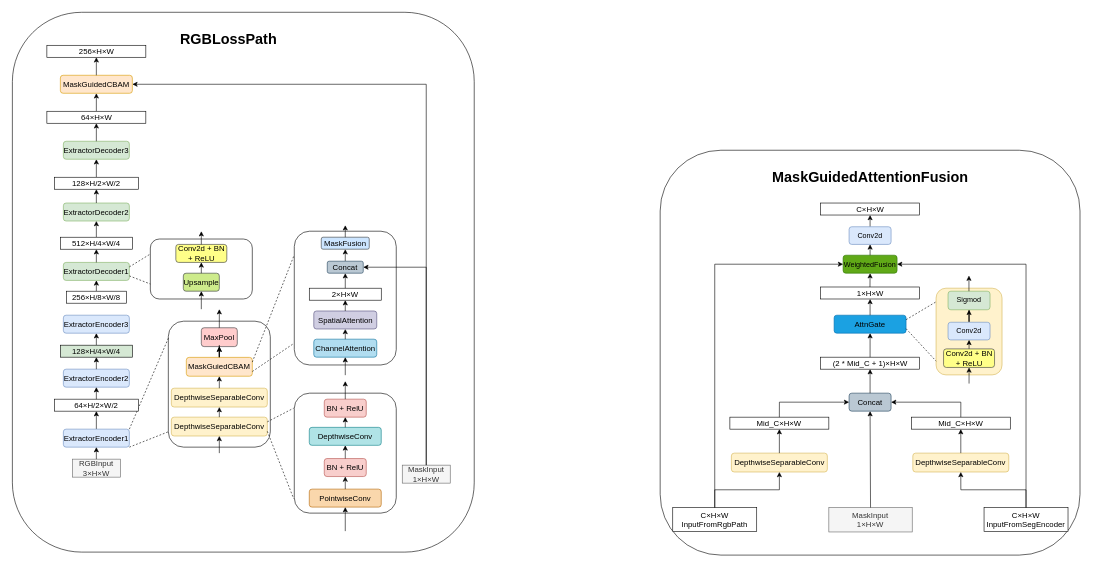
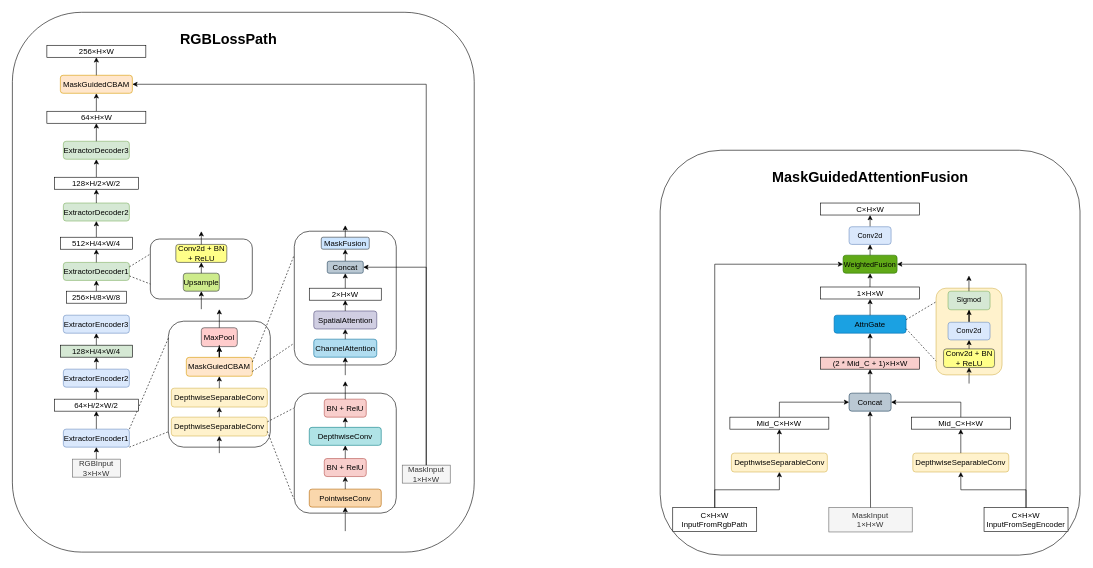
(870, 363) -> (870, 363)
